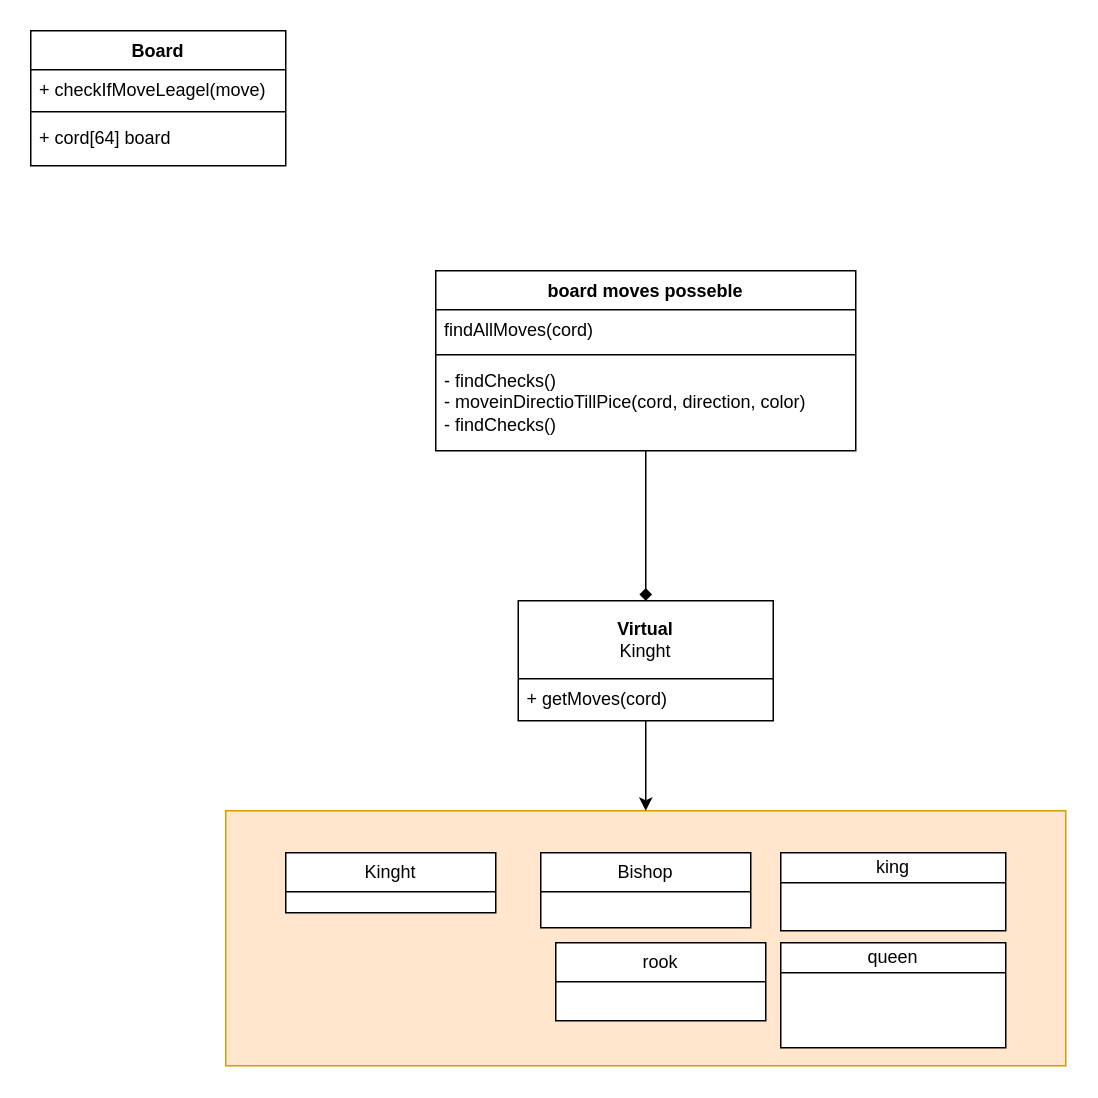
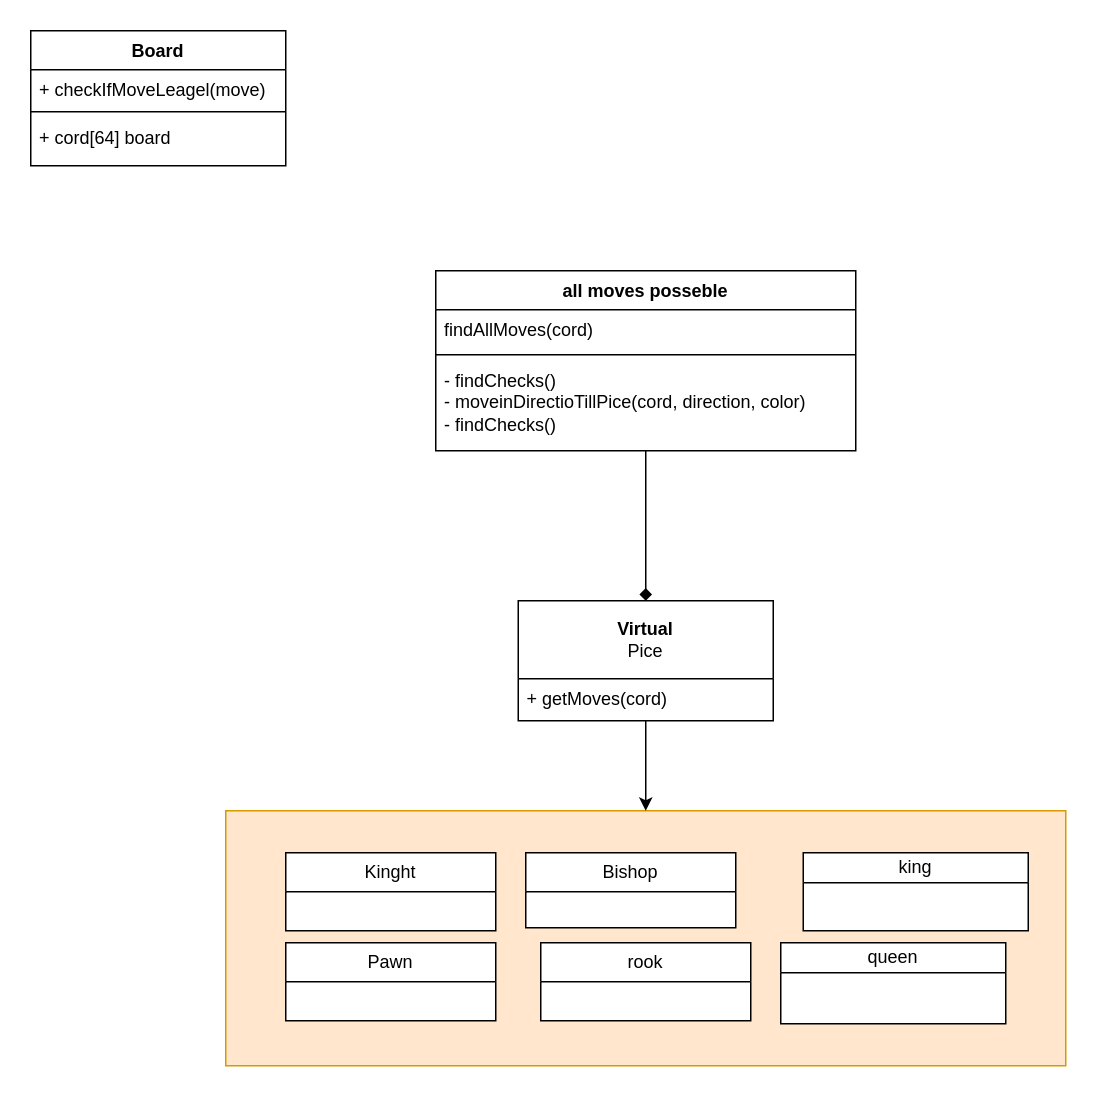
(646, 292) -> (646, 292)
(646, 640) -> (646, 640)
(391, 883) -> (391, 892)
(646, 890) -> (631, 890)
(893, 892) -> (916, 892)
none -> (391, 982)
(661, 982) -> (646, 982)
(893, 995) -> (893, 983)
